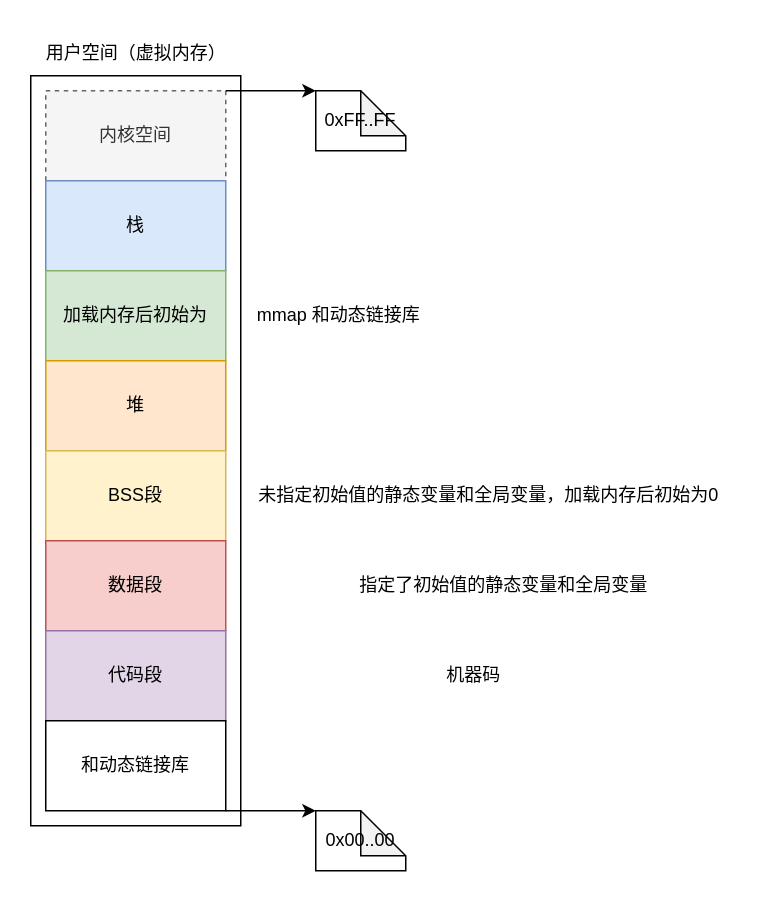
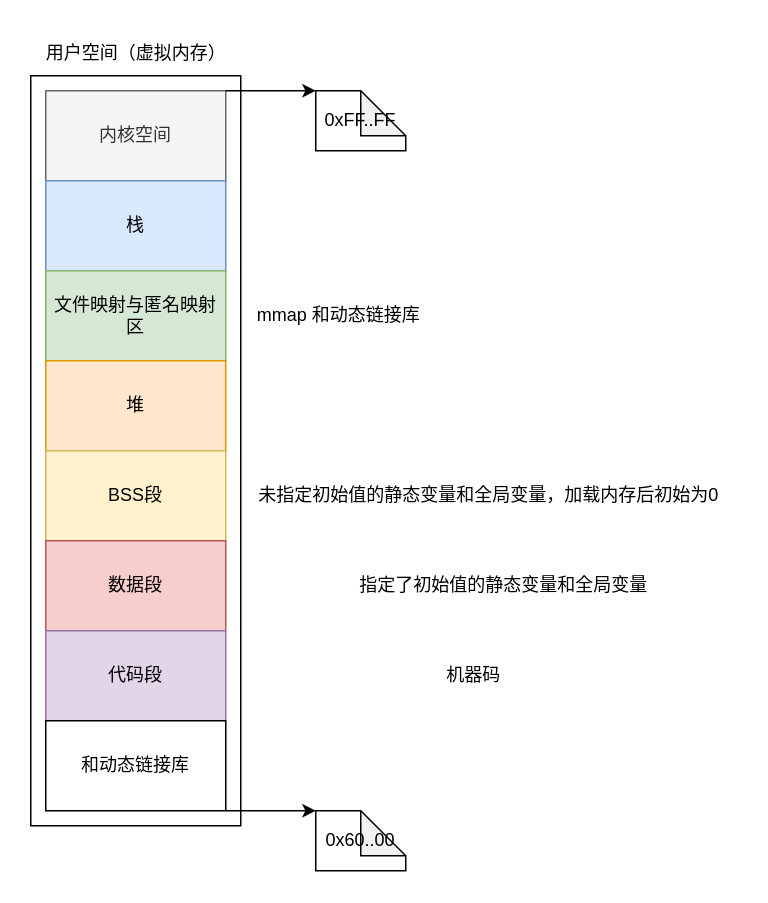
(136, 136) -> (136, 136)
(136, 316) -> (136, 316)
(361, 841) -> (361, 841)
